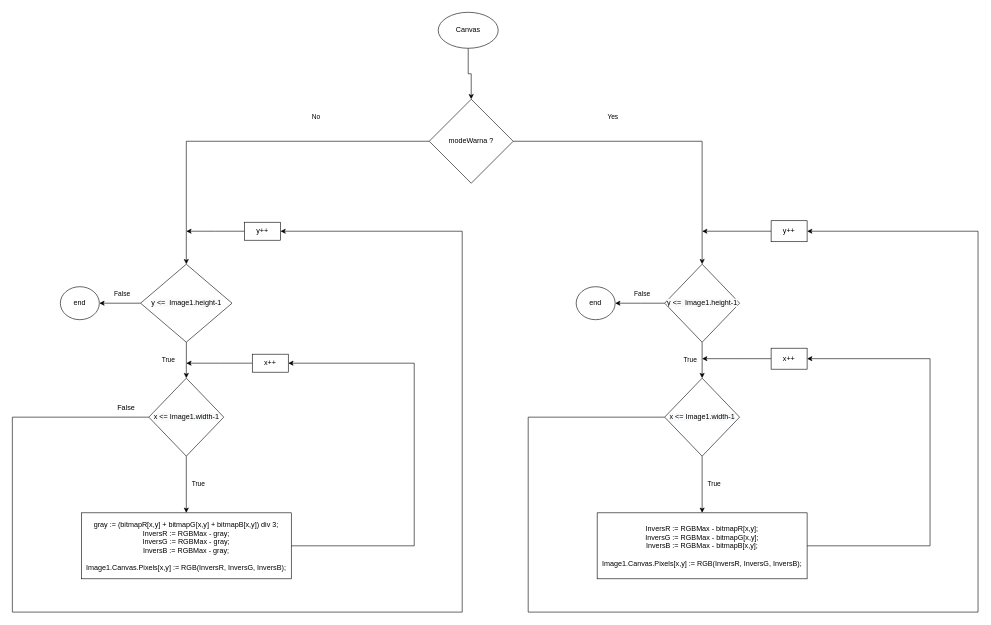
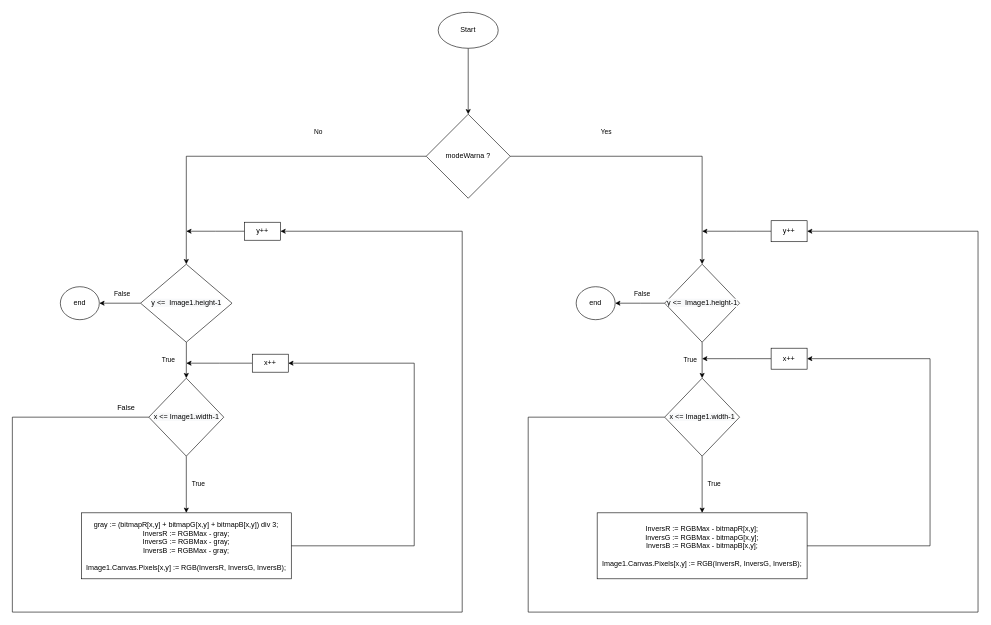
(468, 30) -> (468, 30)
(471, 141) -> (468, 156)
